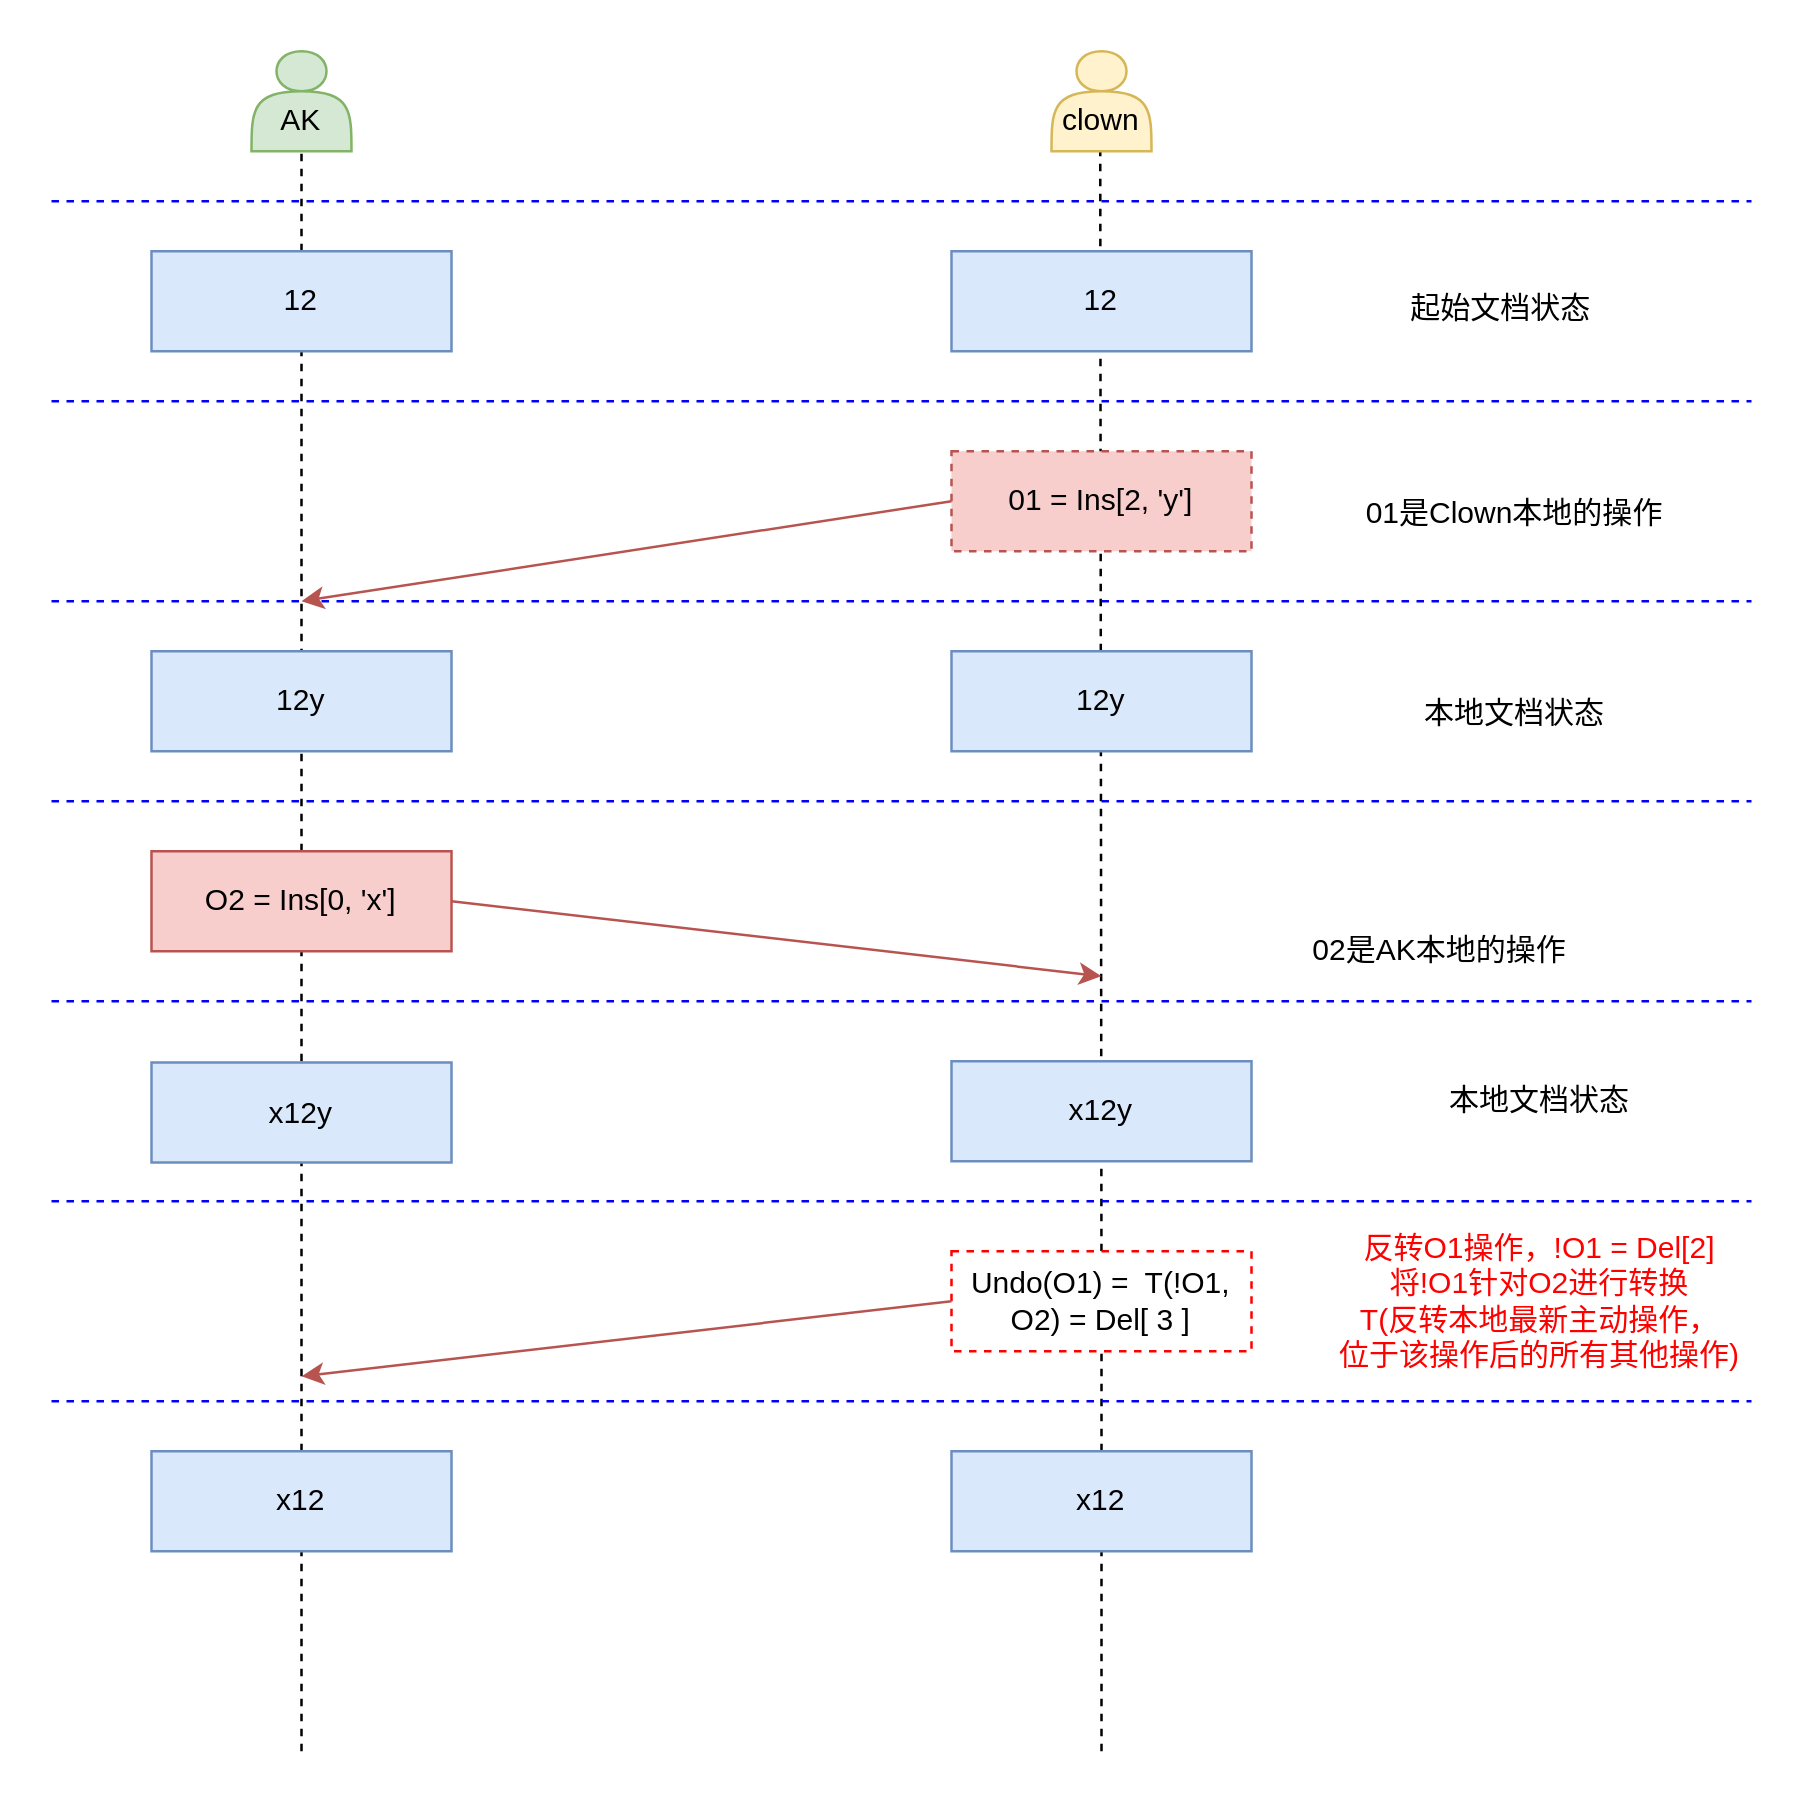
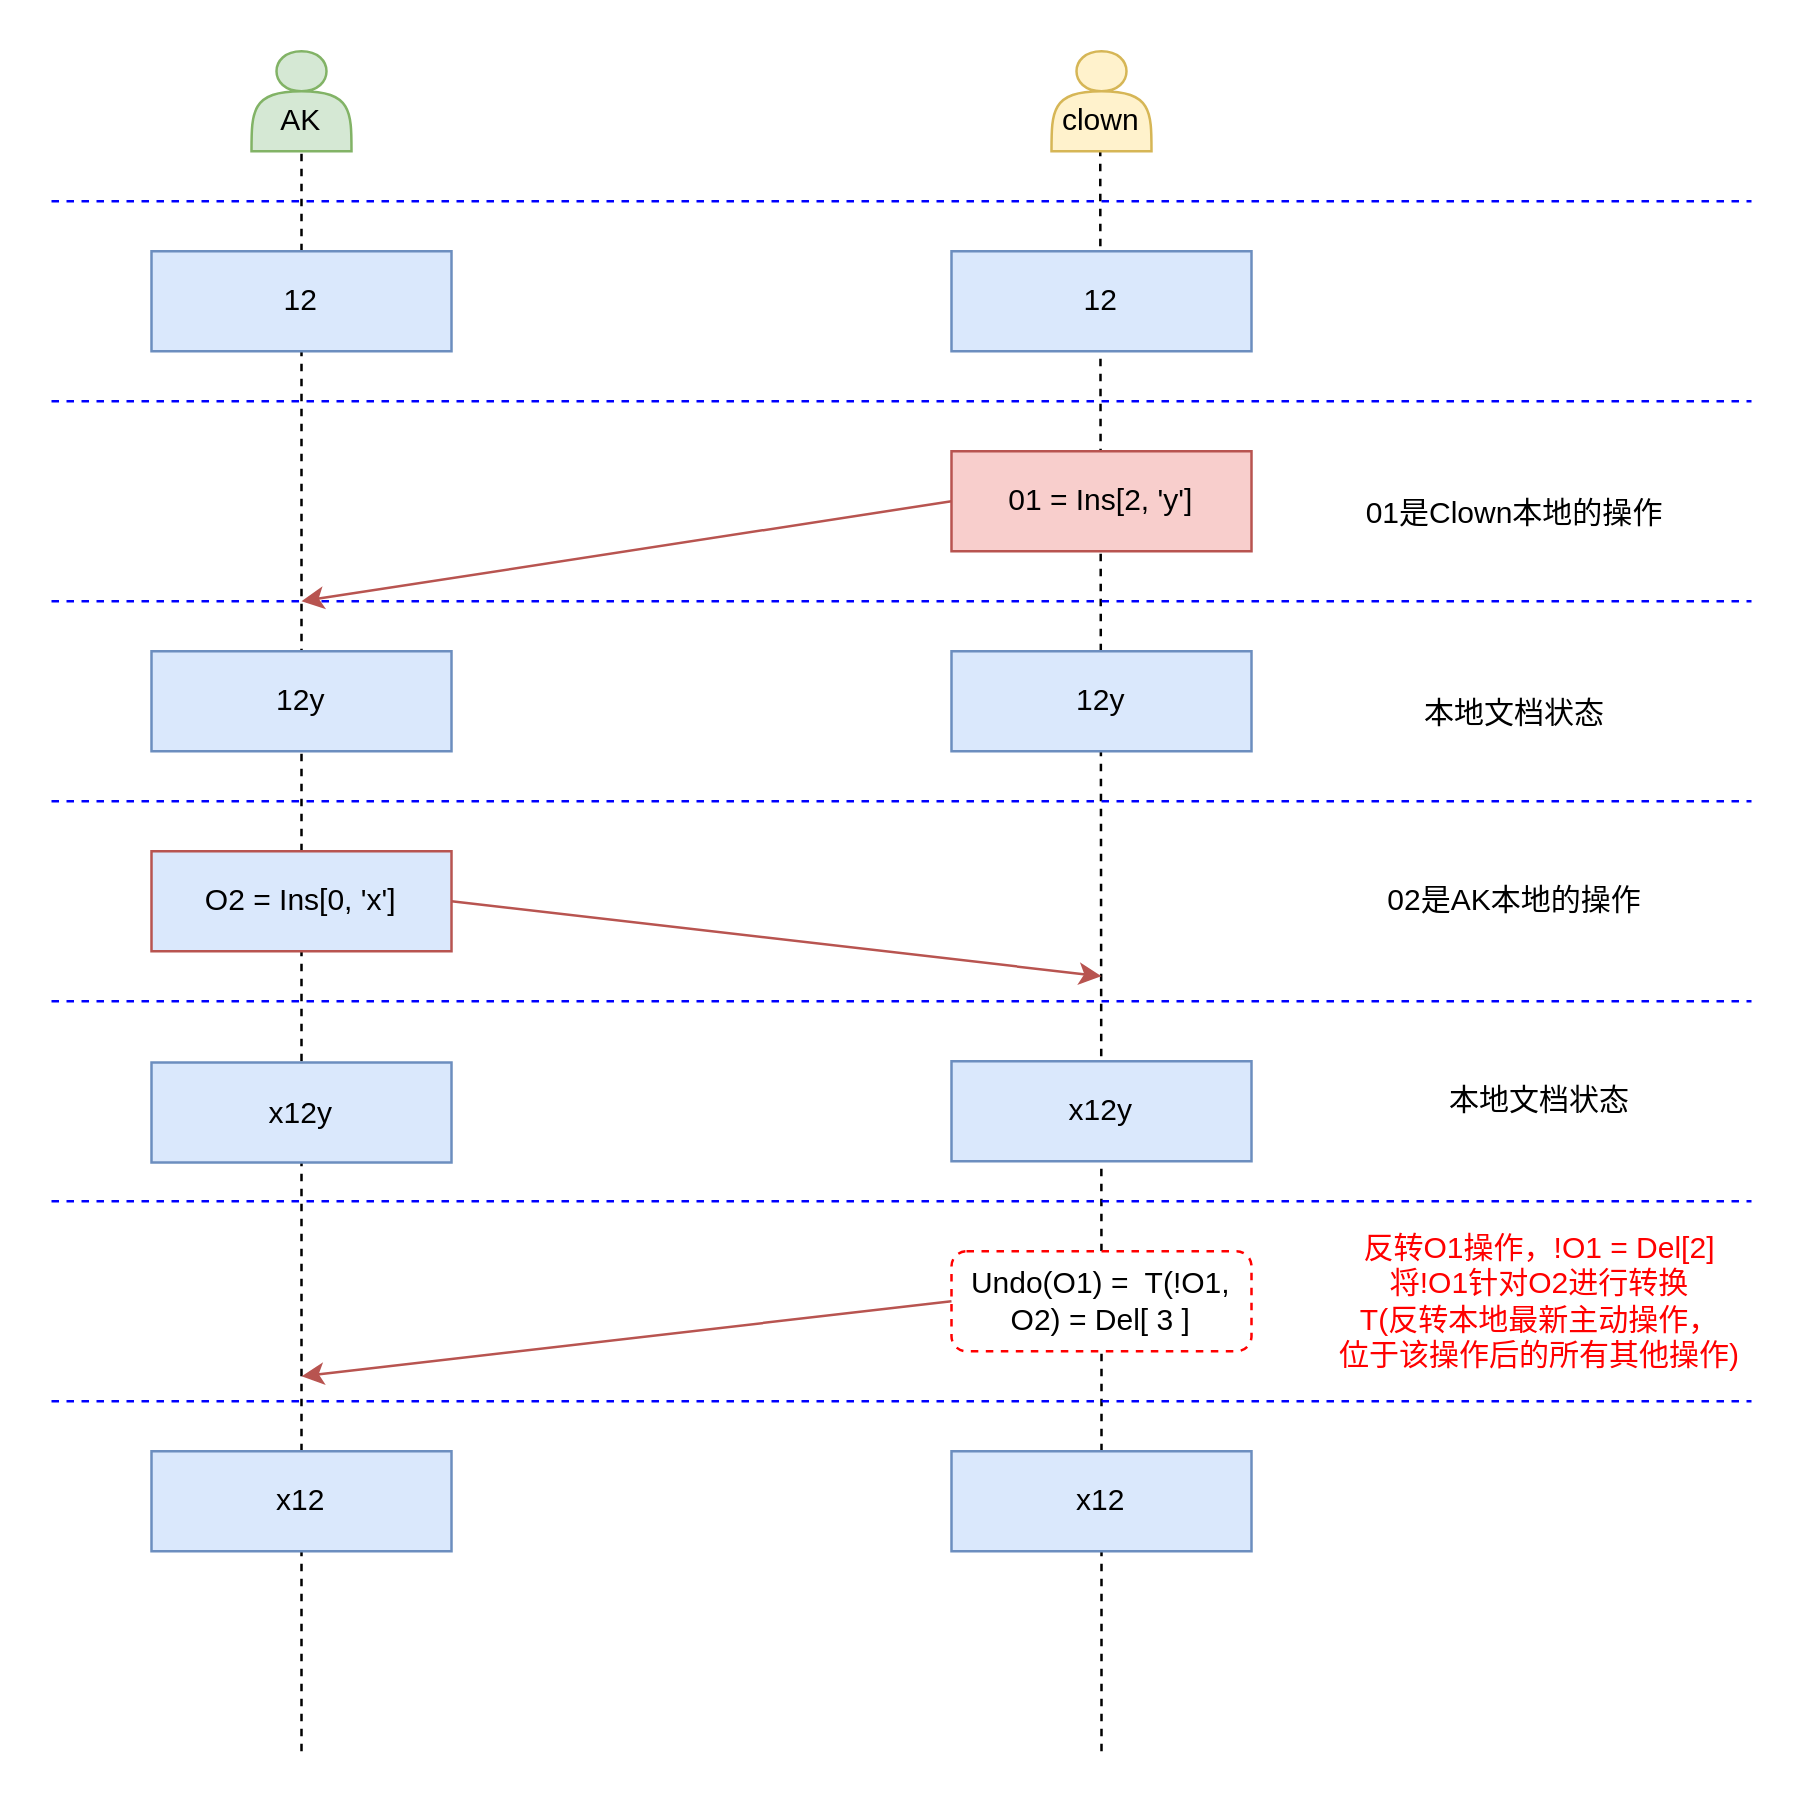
(1501, 308) -> none
(1101, 501) -> (1101, 501)
(301, 901) -> (301, 901)
(1439, 951) -> (1514, 901)
(1101, 1301) -> (1101, 1301)
